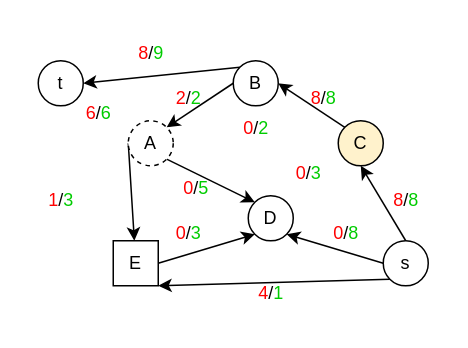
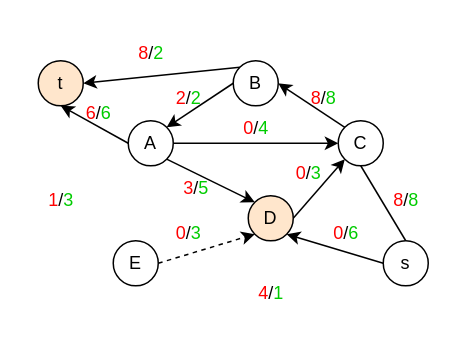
(152, 53) -> (152, 53)
(61, 83) -> (61, 83)
(257, 128) -> (257, 128)
(151, 143) -> (151, 143)
none -> (250, 143)
(361, 143) -> (361, 143)
(366, 175) -> (364, 171)
(131, 187) -> (99, 127)
(197, 188) -> (197, 188)
none -> (316, 192)
(271, 218) -> (271, 218)
(347, 233) -> (347, 233)
(202, 250) -> (202, 250)
(136, 263) -> (136, 263)
(279, 282) -> none
